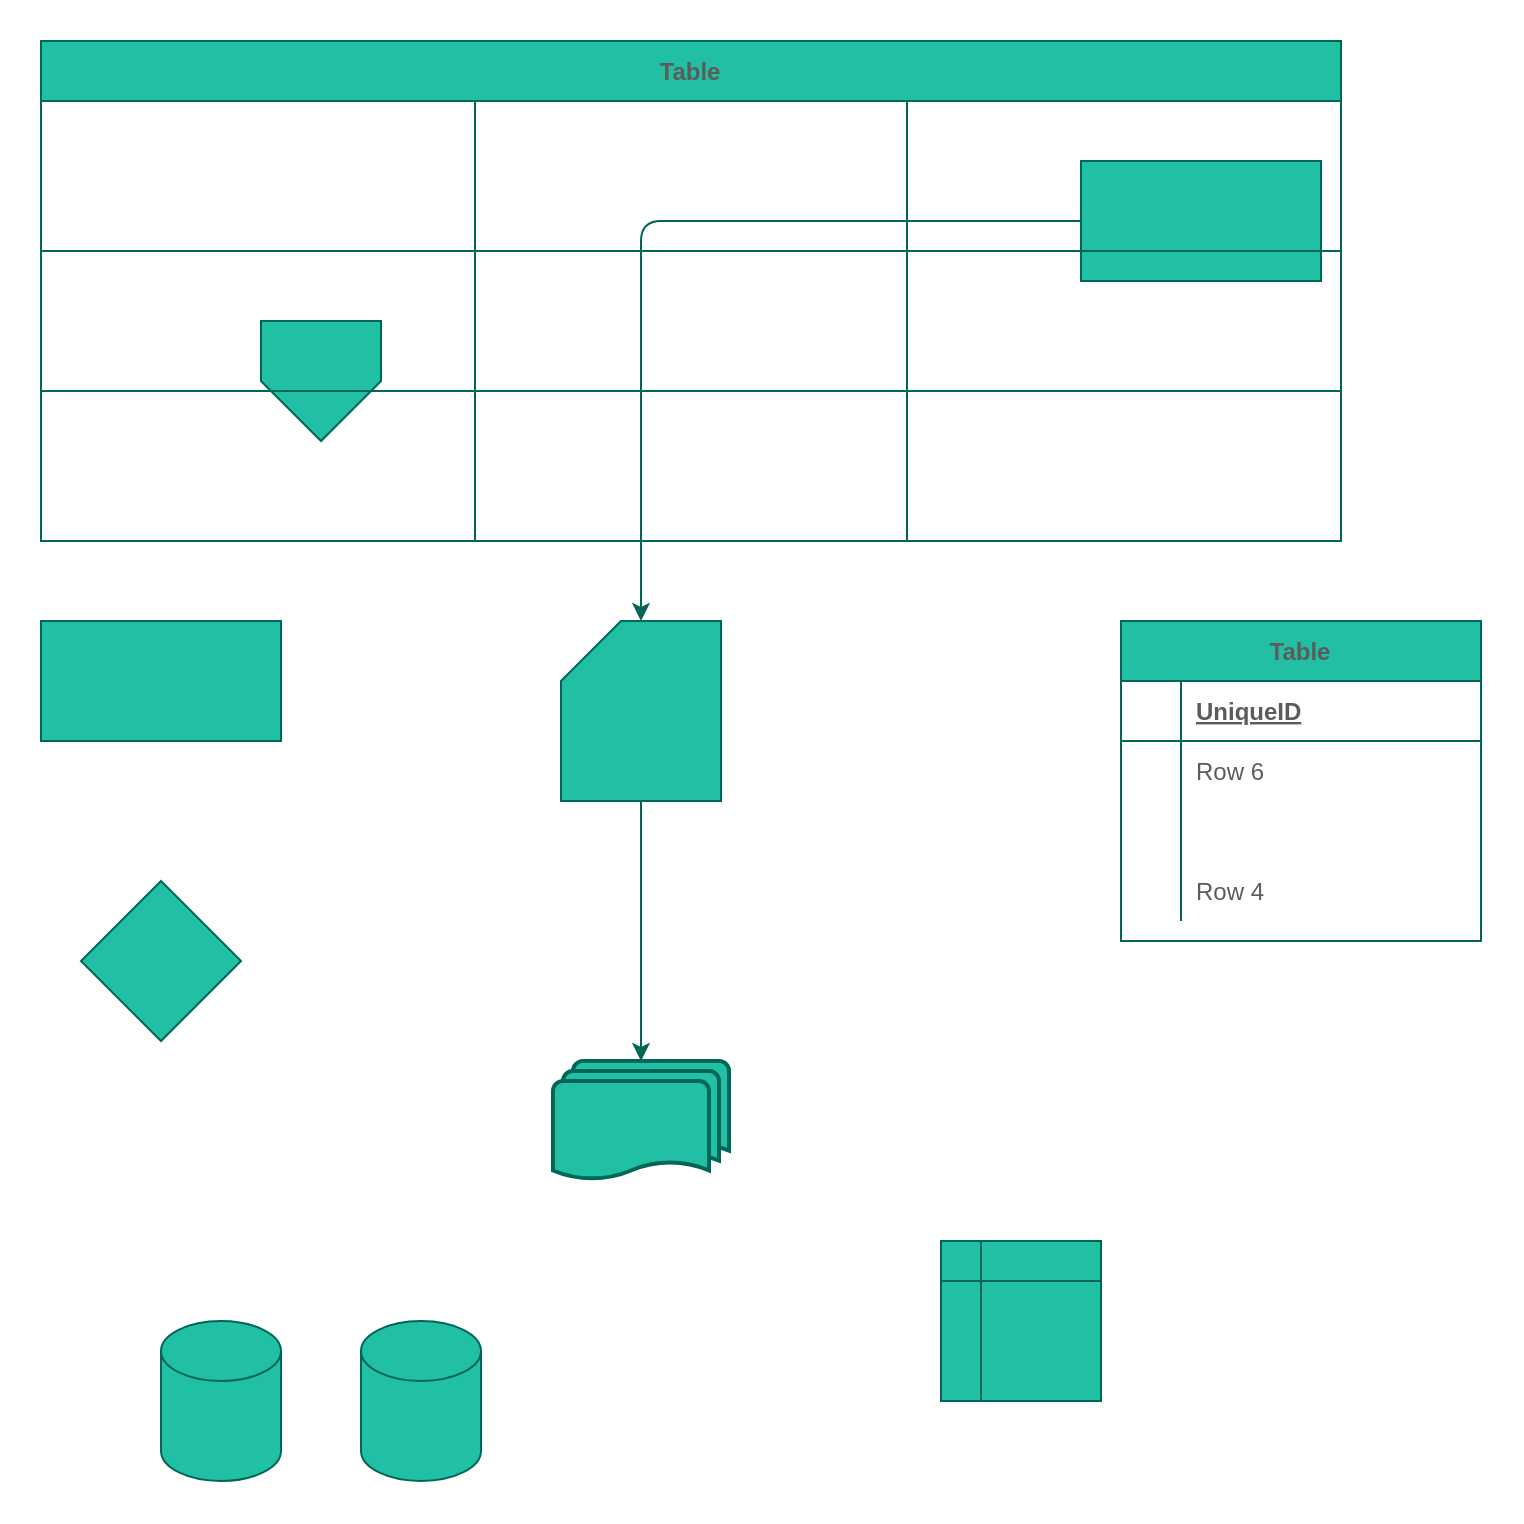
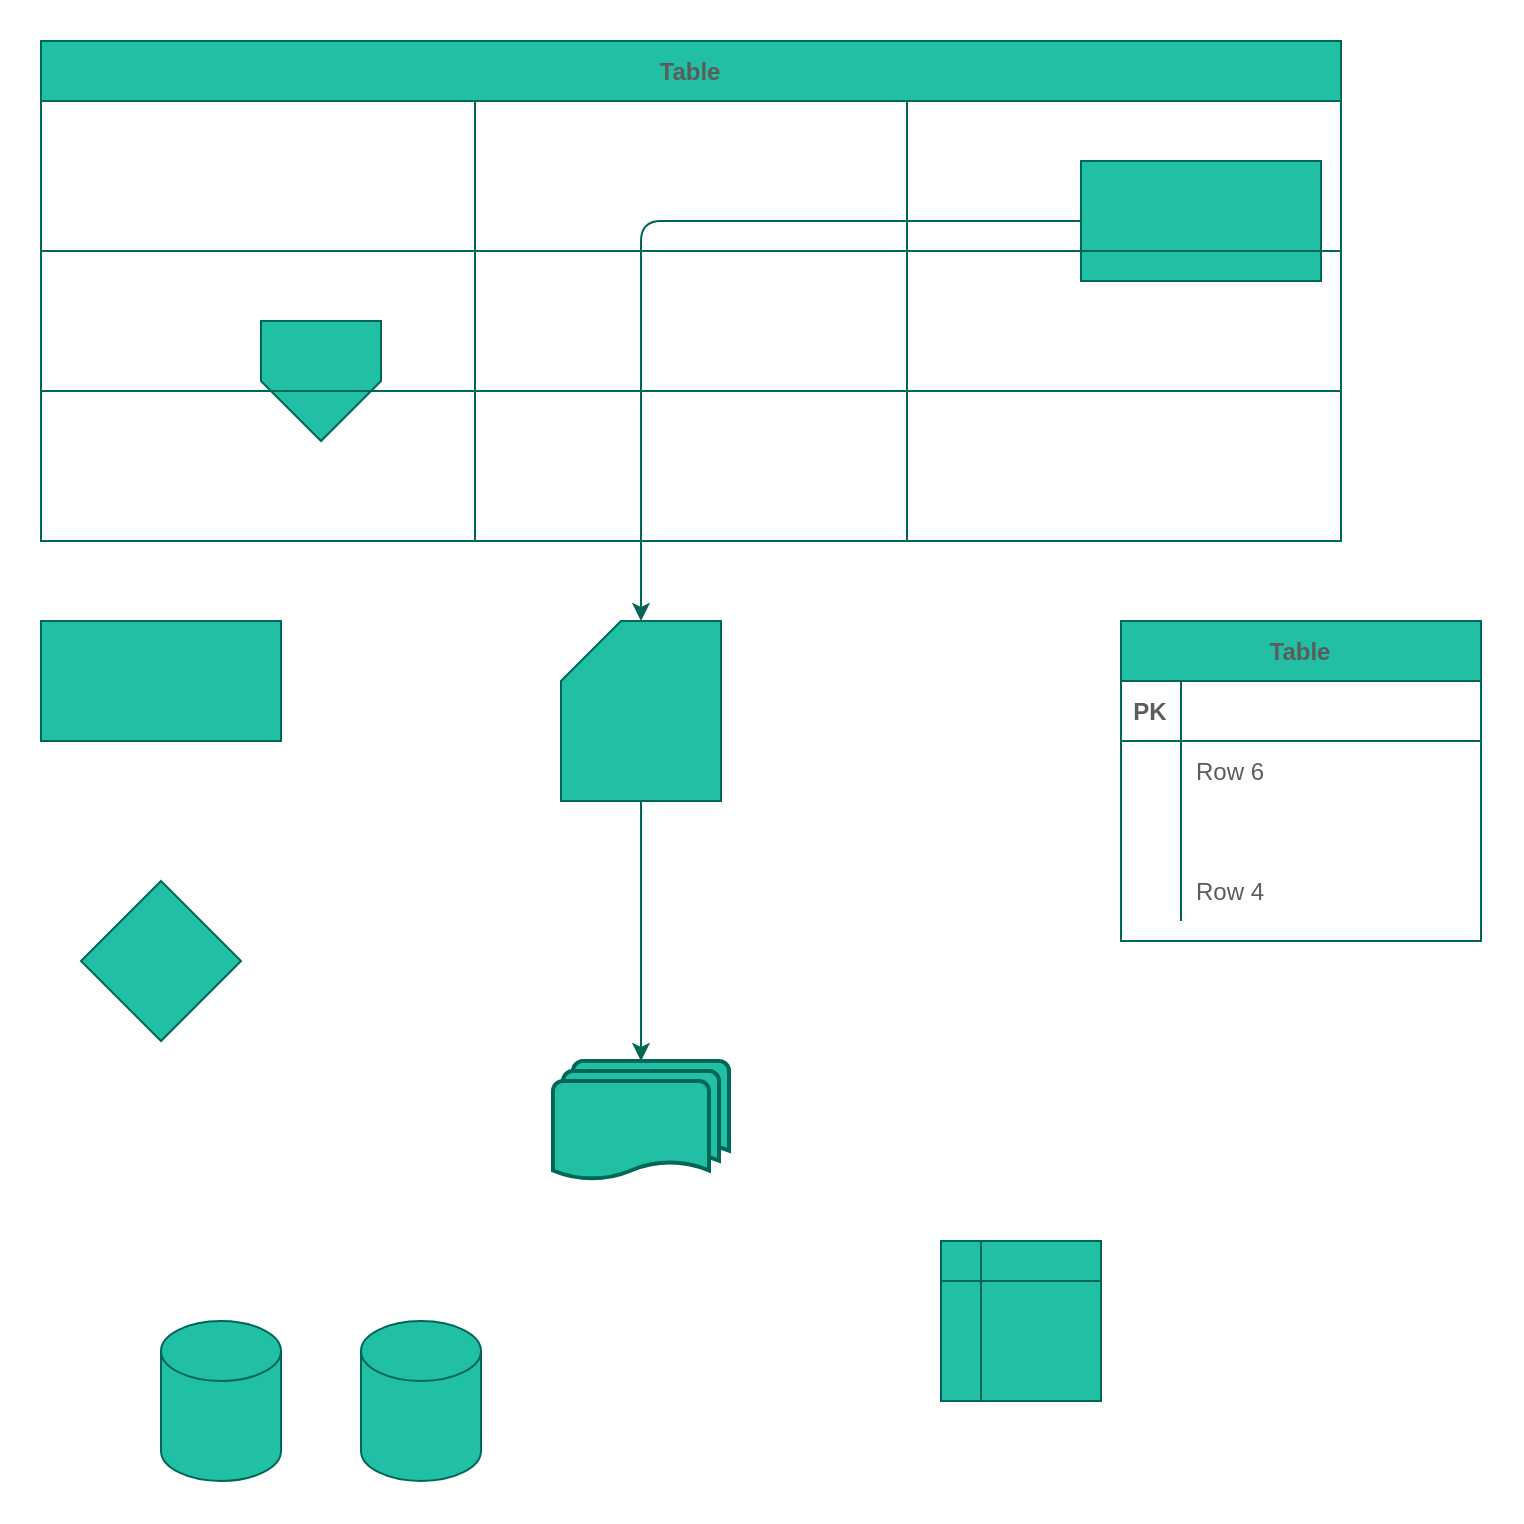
none -> (1151, 711)
(1331, 711) -> none
